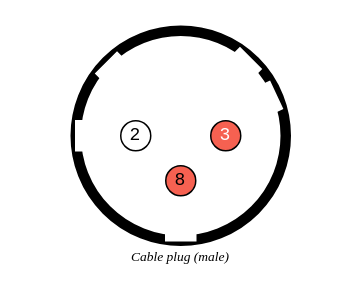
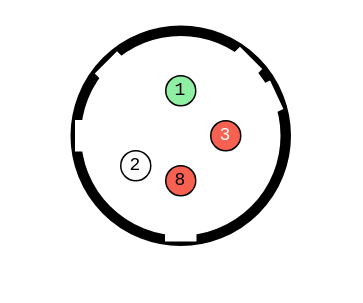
none -> (181, 91)
(136, 136) -> (136, 166)
(181, 256) -> none
